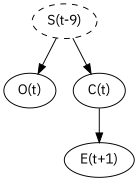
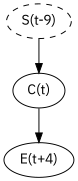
(30, 91) -> none
(99, 160) -> (39, 160)
